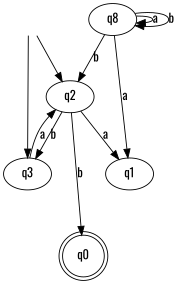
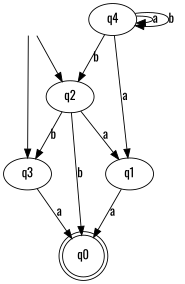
(113, 20) -> (113, 20)
(37, 136) -> (52, 210)
none -> (110, 209)
